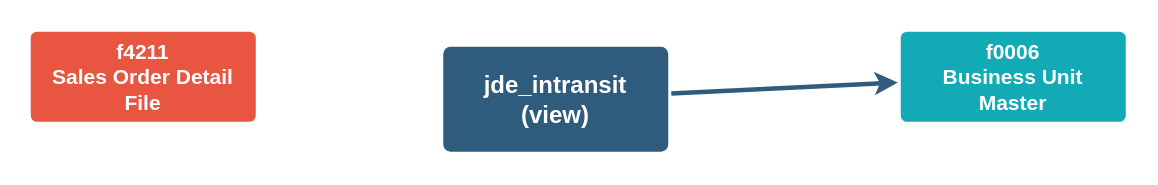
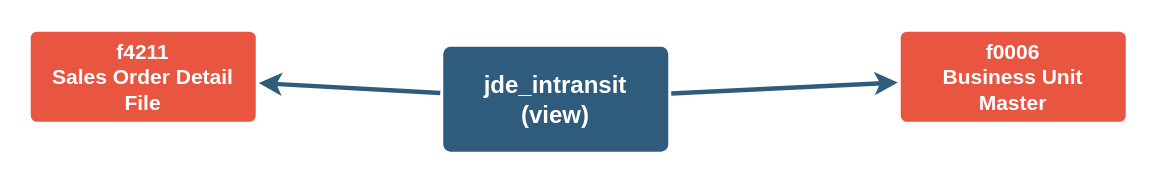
(1013, 77) -> (1013, 77)
none -> (357, 88)
